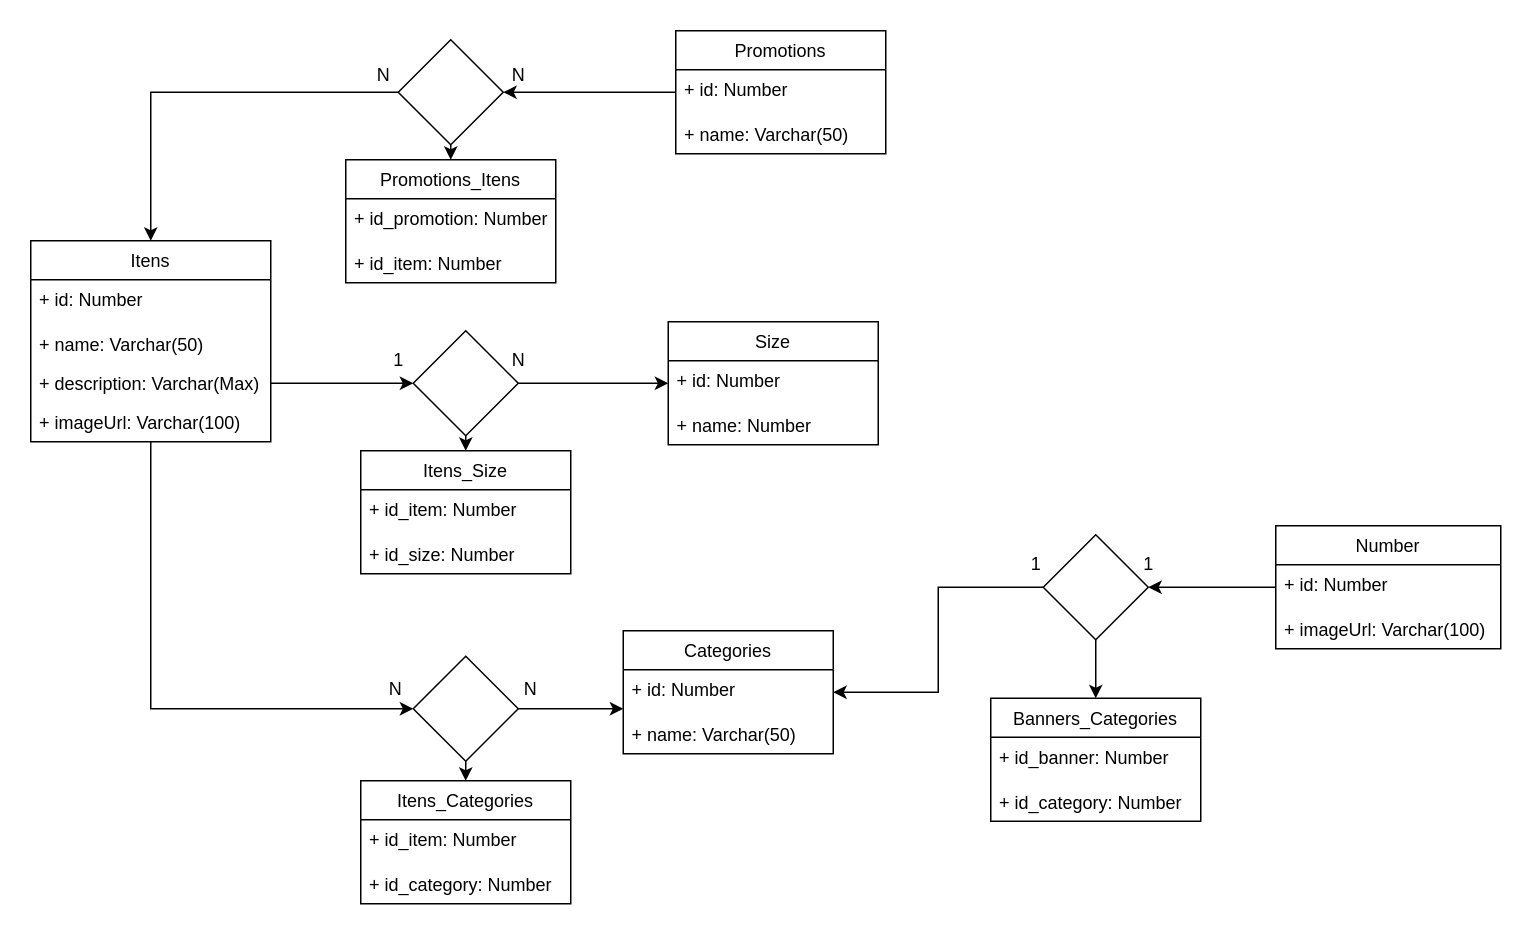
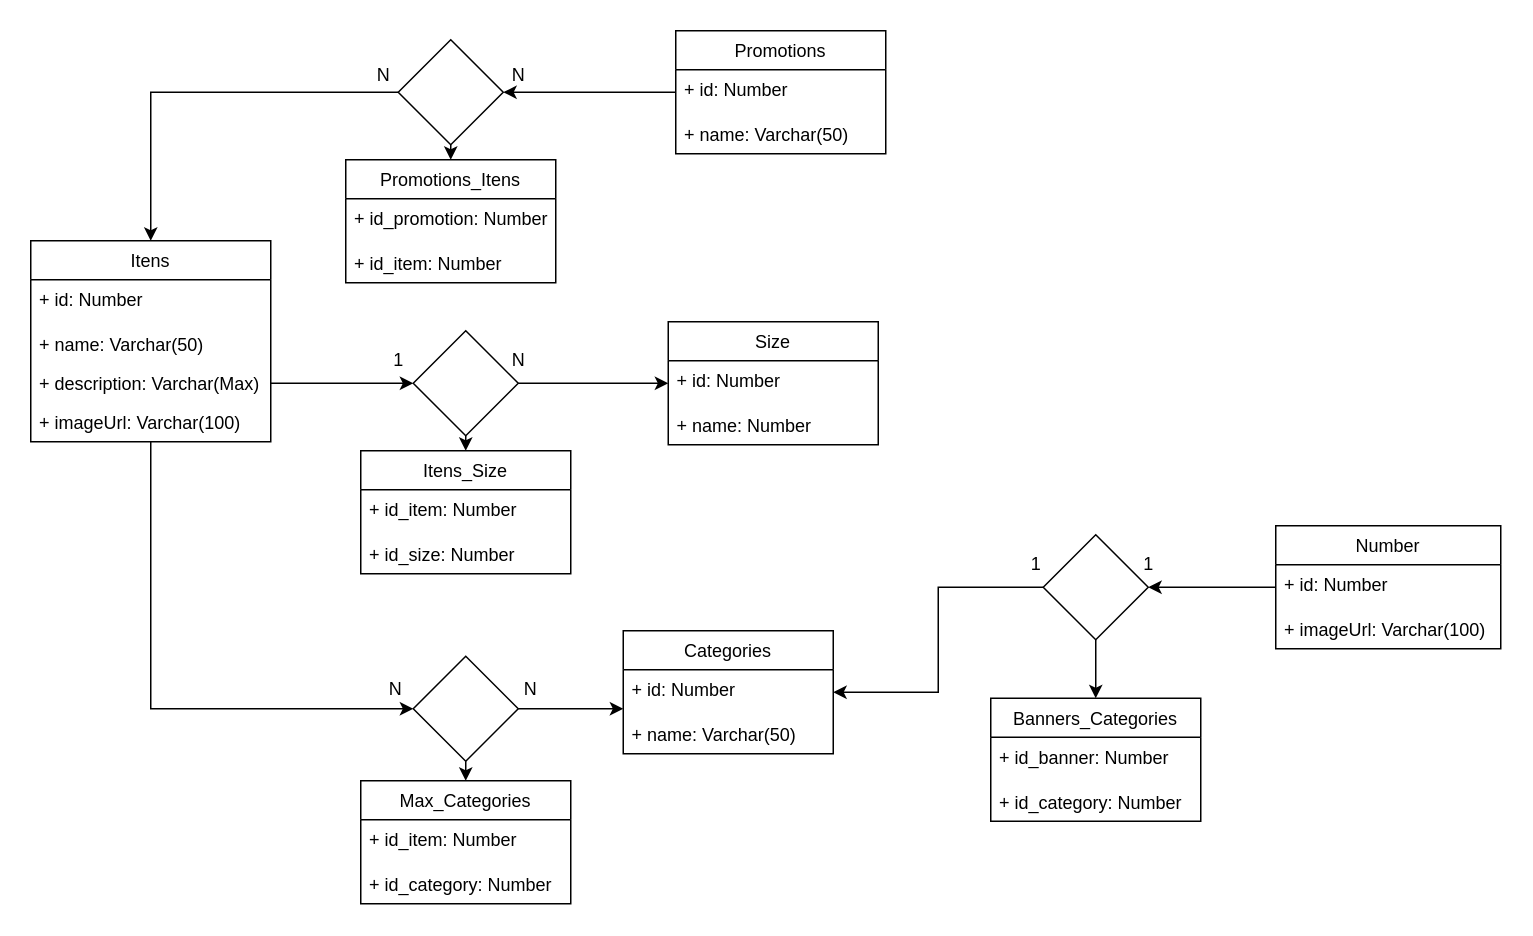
(465, 801) -> (465, 801)
